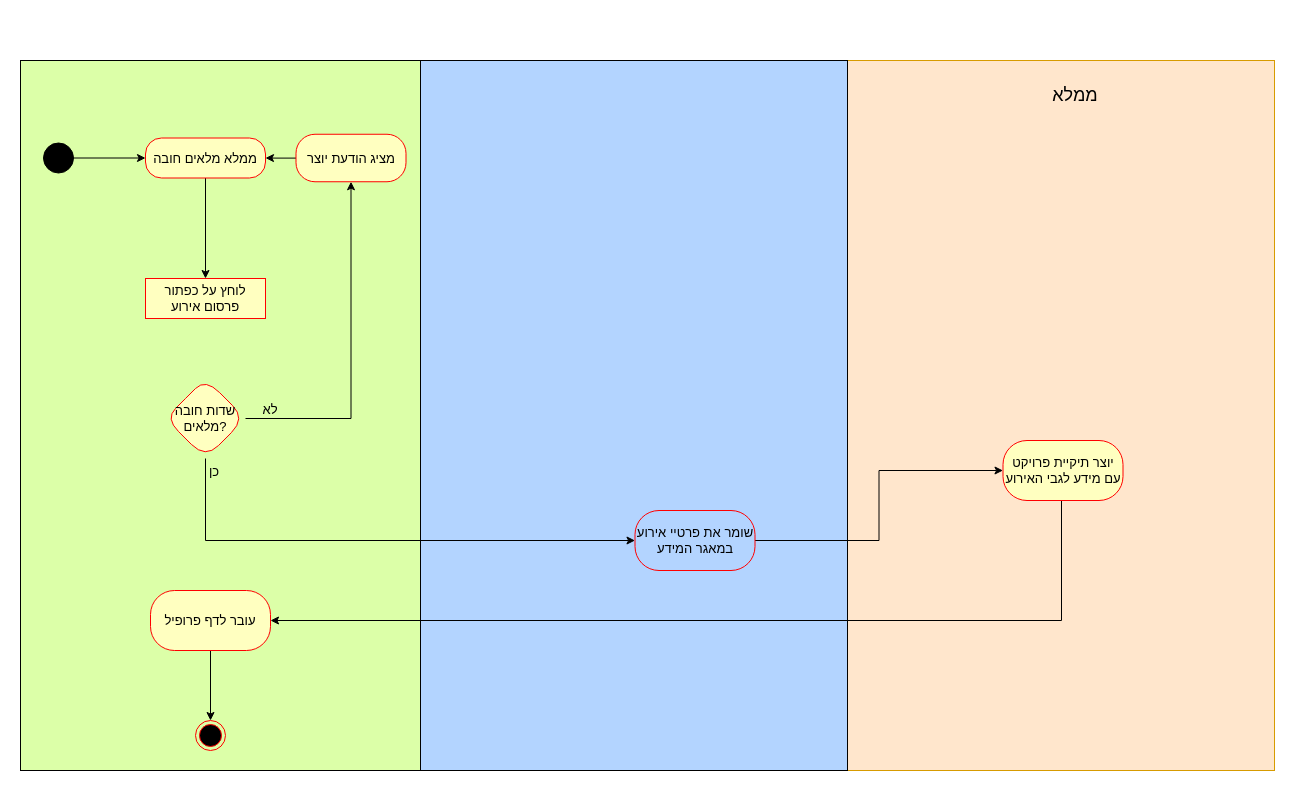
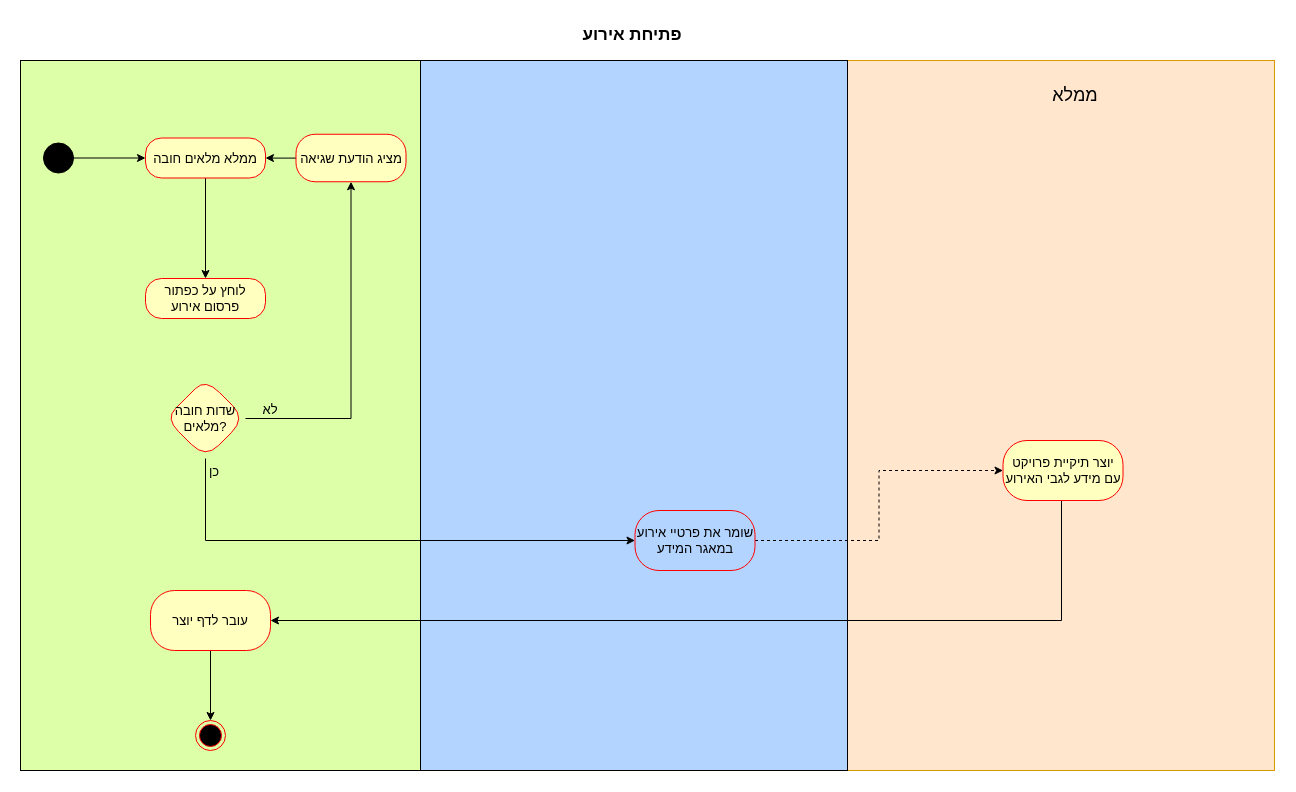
none -> (632, 36)
(352, 159) -> (352, 159)
(206, 299) -> (206, 299)
(879, 509) -> (879, 509)
(211, 621) -> (211, 621)
